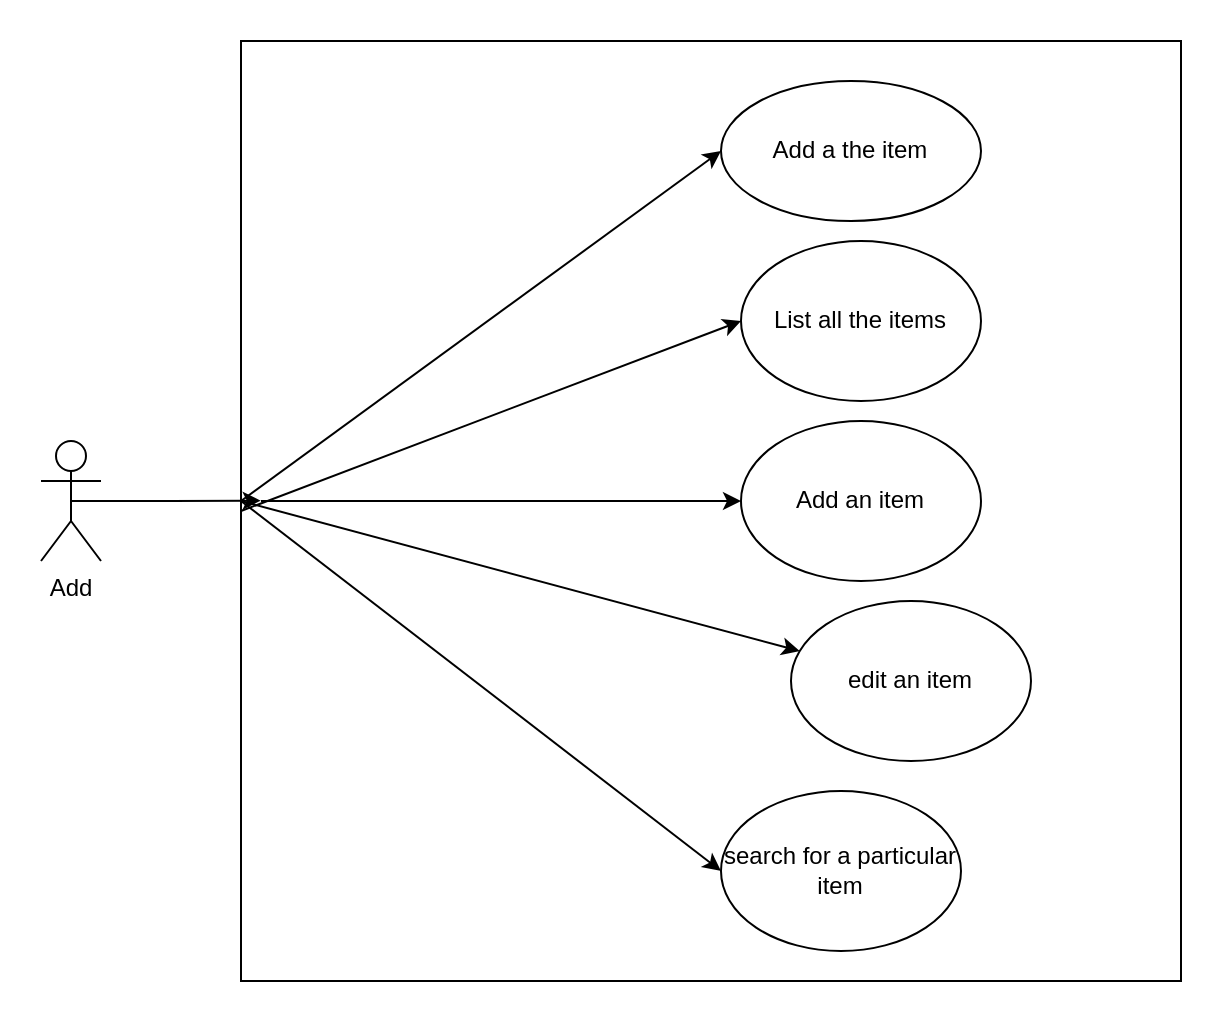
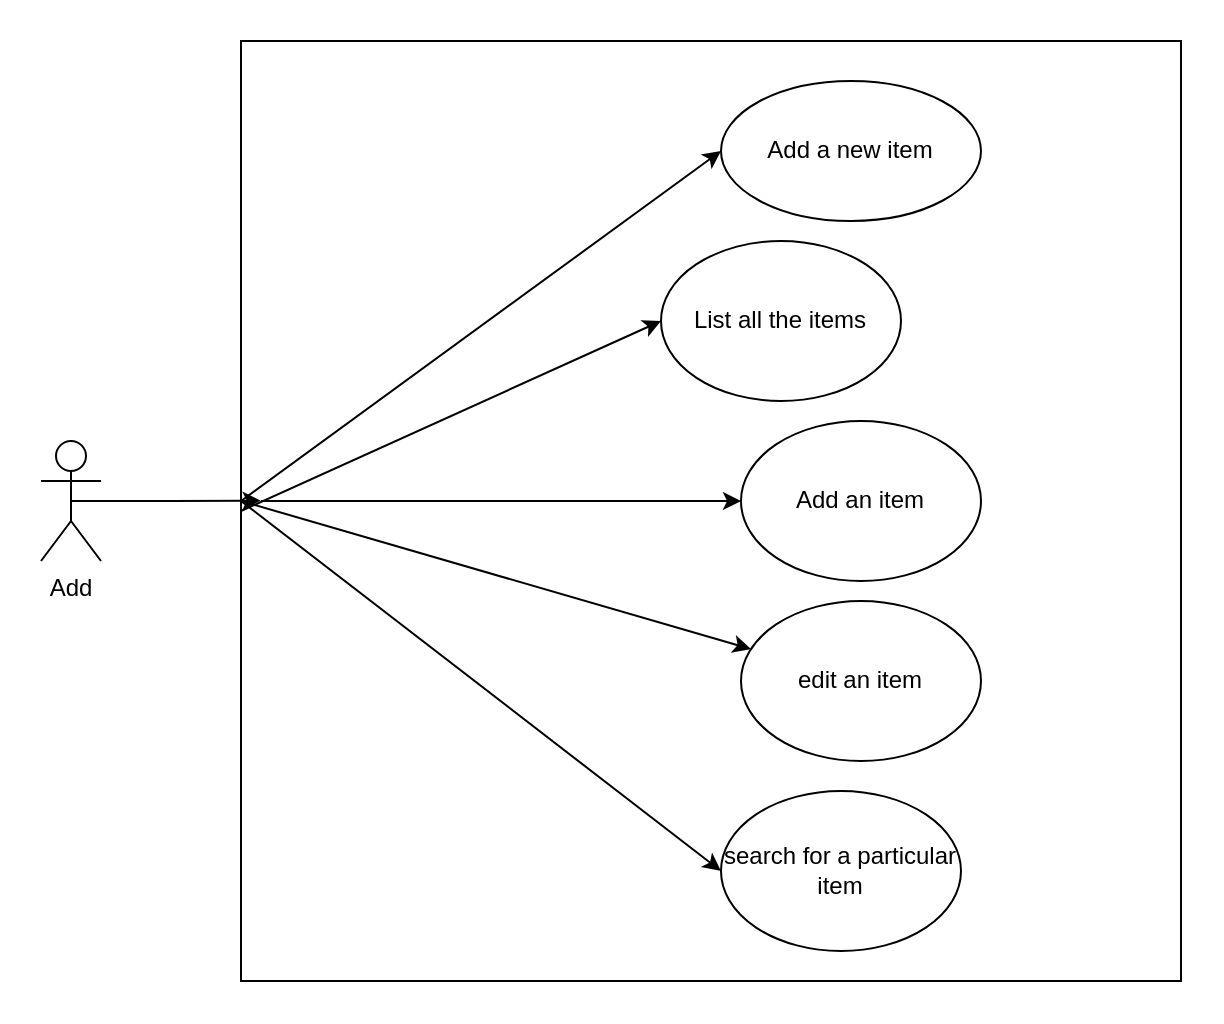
(851, 151) -> (851, 151)
(861, 321) -> (781, 321)
(911, 681) -> (861, 681)
